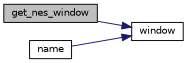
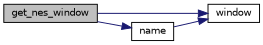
none -> (110, 24)
